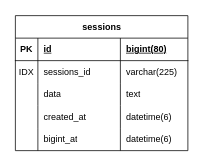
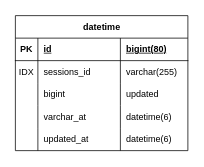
(102, 27) -> (102, 27)
(157, 72) -> (157, 72)
(54, 94) -> (57, 94)
(136, 94) -> (144, 94)
(69, 117) -> (69, 117)
(64, 139) -> (69, 139)
